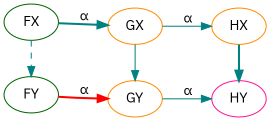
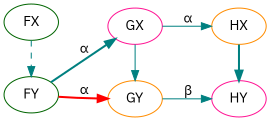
(78, 24) -> (79, 64)
(135, 26) -> (135, 26)
(187, 91) -> (187, 91)
